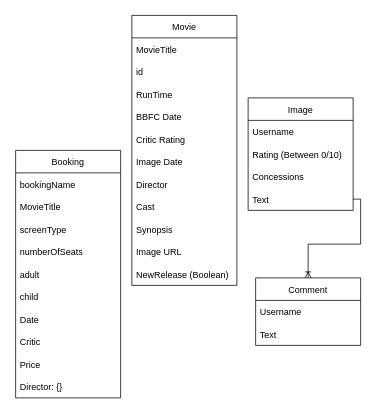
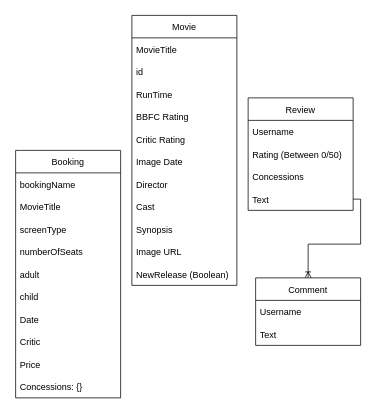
(300, 110) -> (300, 110)
(157, 117) -> (161, 117)
(301, 155) -> (301, 155)
(46, 387) -> (54, 387)
